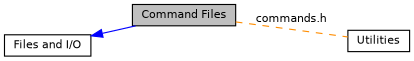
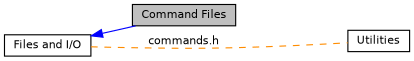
(292, 29) -> (219, 48)
